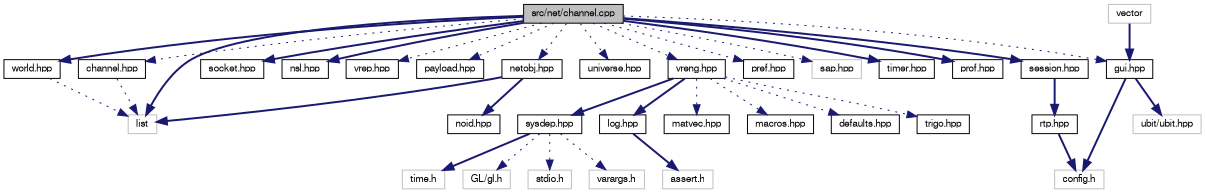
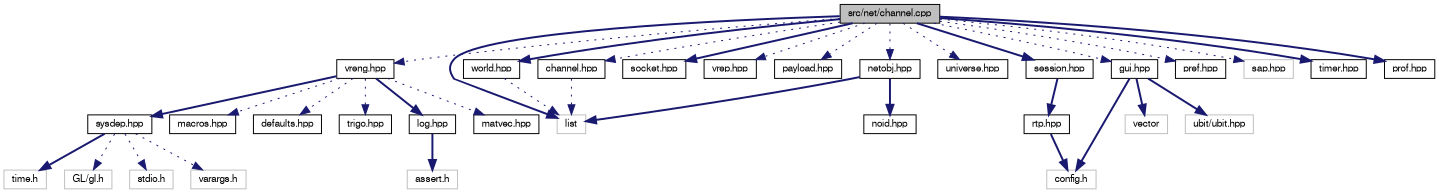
(1130, 36) -> (1139, 92)
(305, 69) -> none
